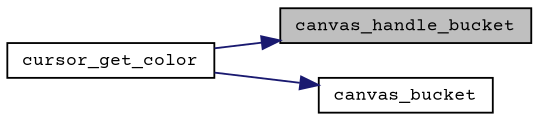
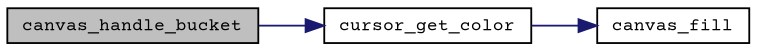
(238, 45) -> (282, 26)
(406, 95) -> (673, 26)
